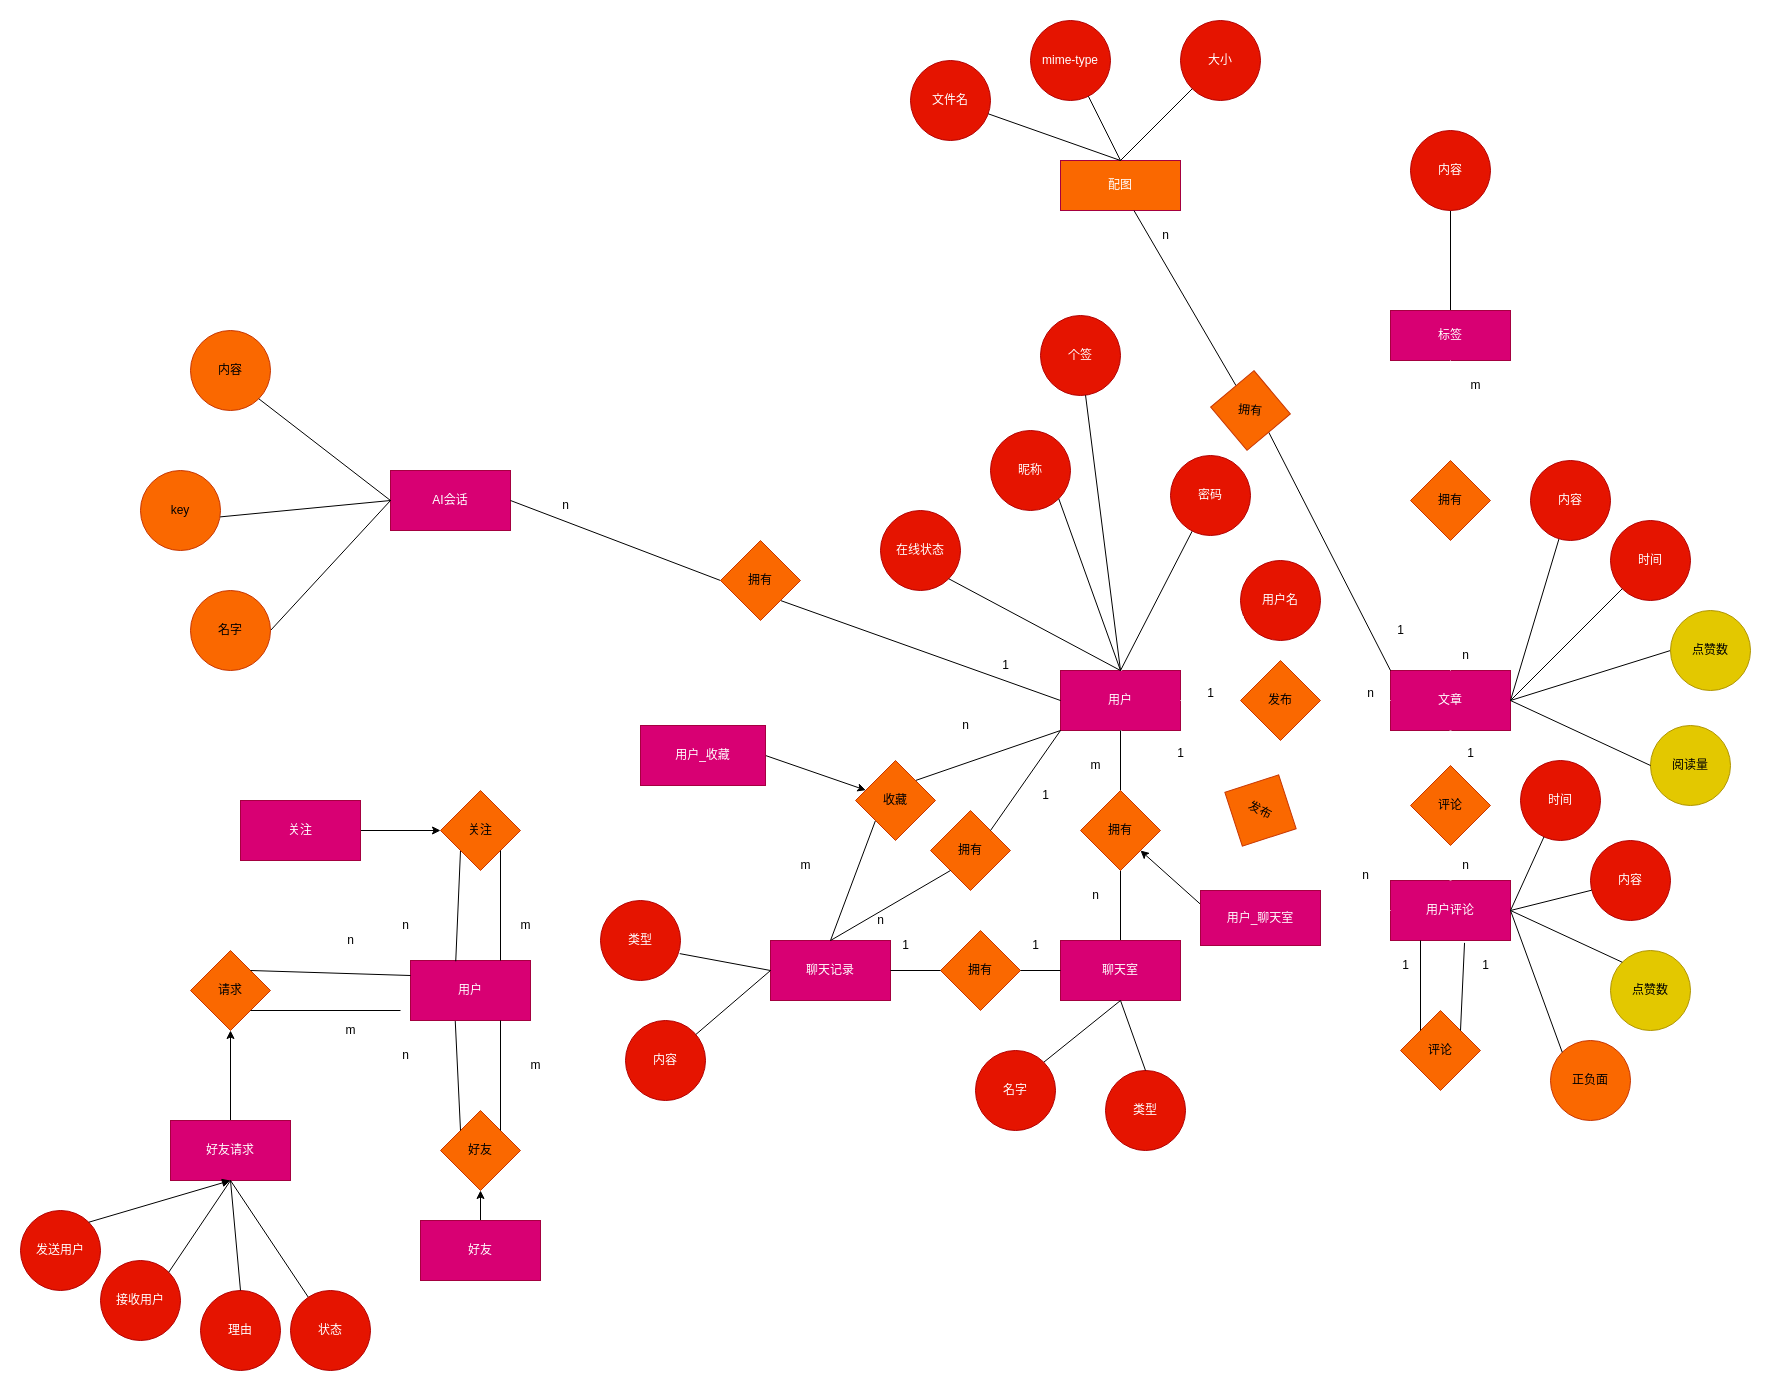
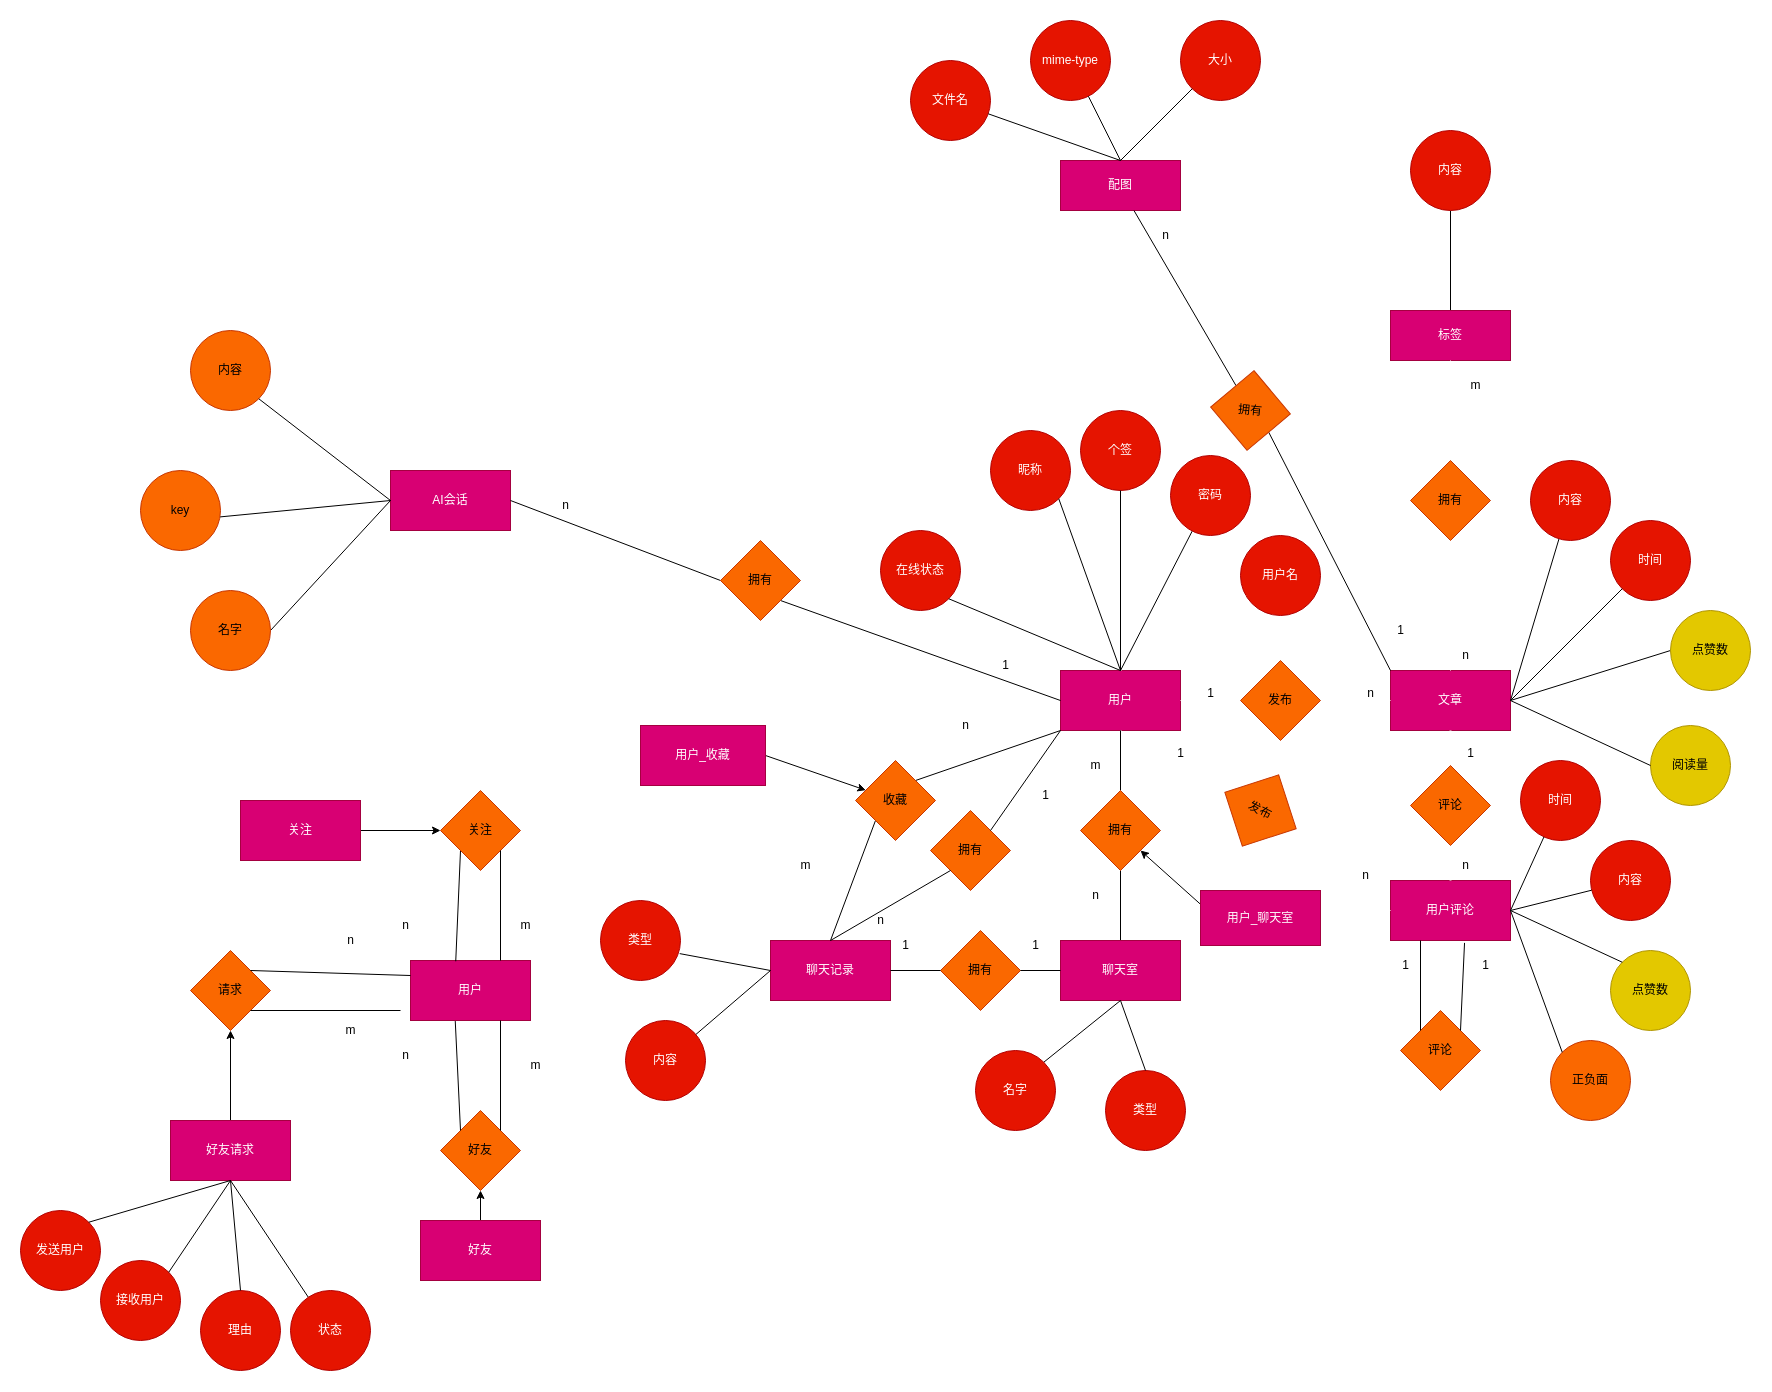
(1121, 186) -> (1121, 186)
(1081, 356) -> (1121, 451)
(921, 551) -> (921, 571)
(1281, 601) -> (1281, 576)
(222, 1183) -> (223, 1183)
